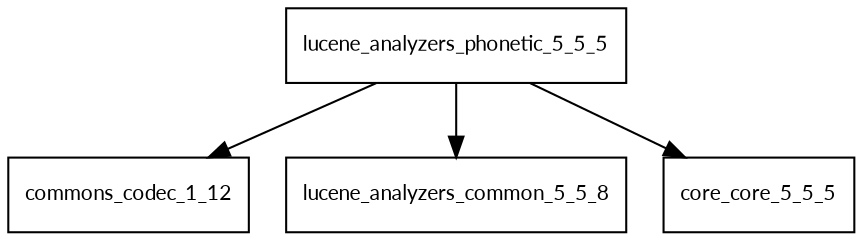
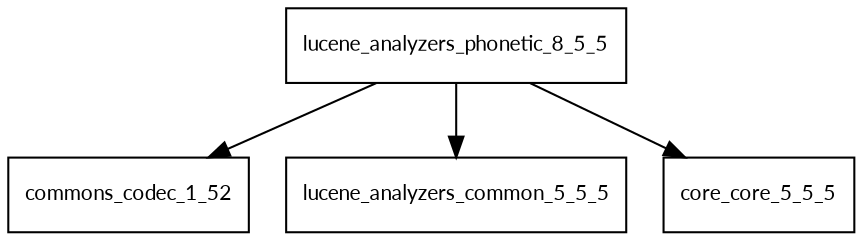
(456, 46) -> (456, 46)
(129, 195) -> (129, 195)
(456, 195) -> (456, 195)
